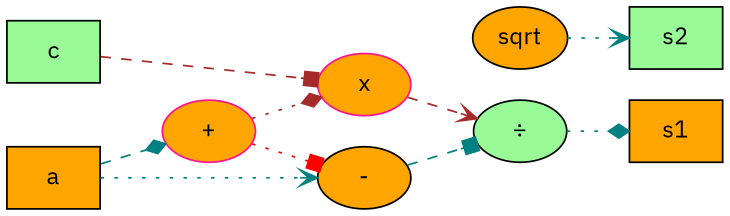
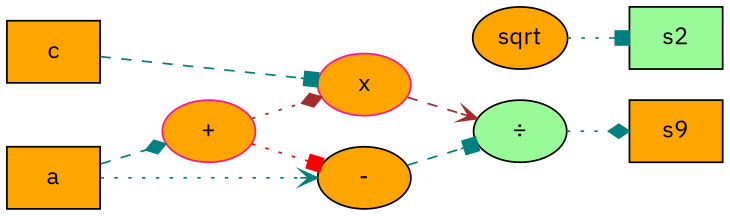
(590, 38) -> (590, 38)
(54, 52) -> (54, 52)
(201, 67) -> (201, 67)
(676, 131) -> (676, 131)
